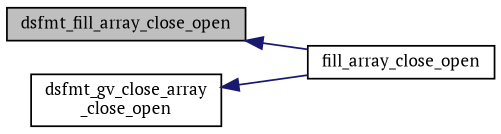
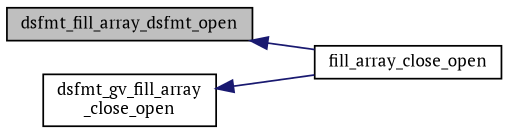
(126, 24) -> (130, 24)
(126, 100) -> (130, 100)
